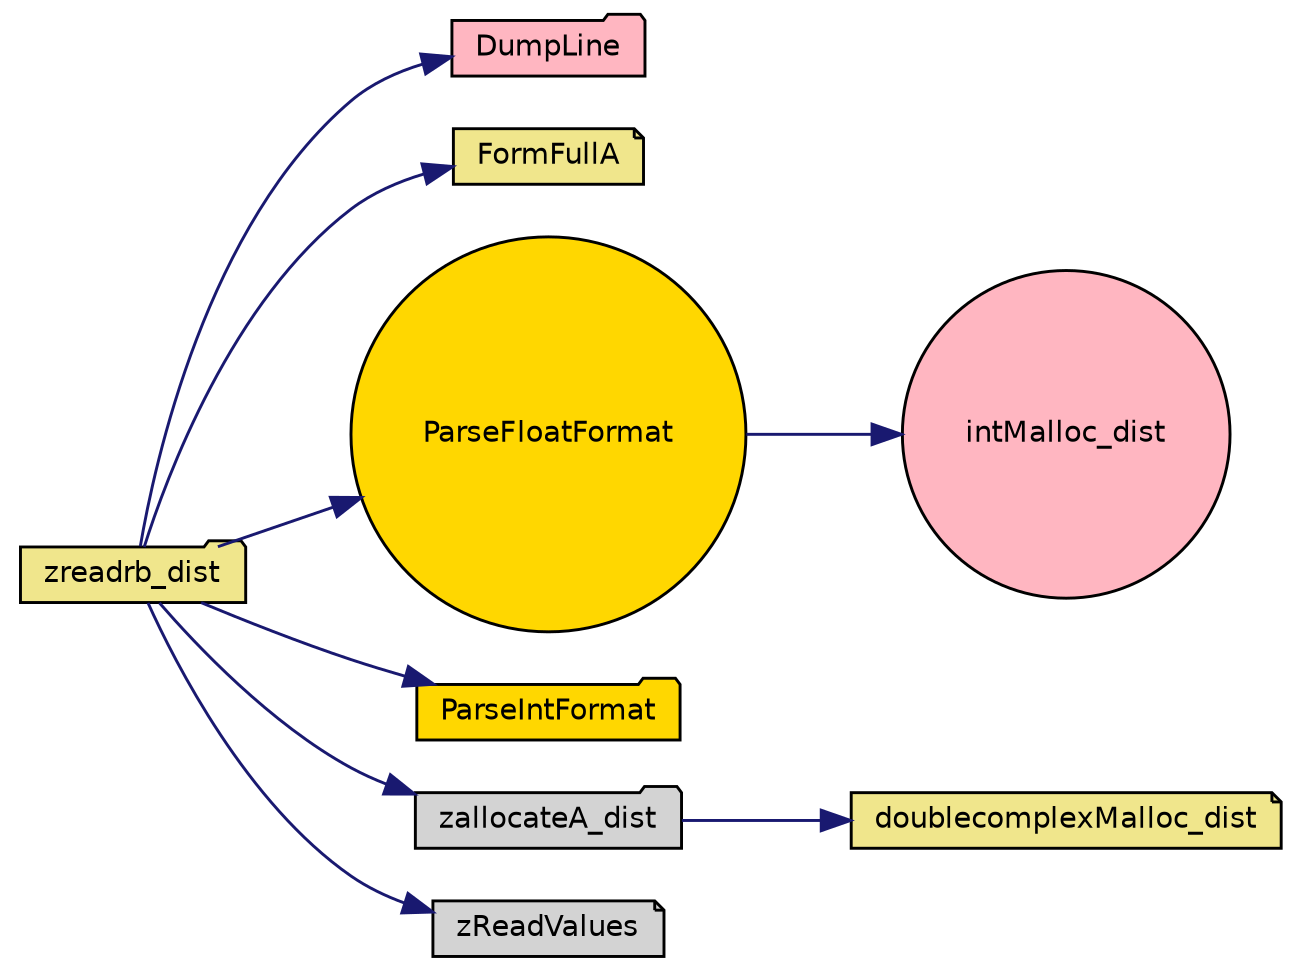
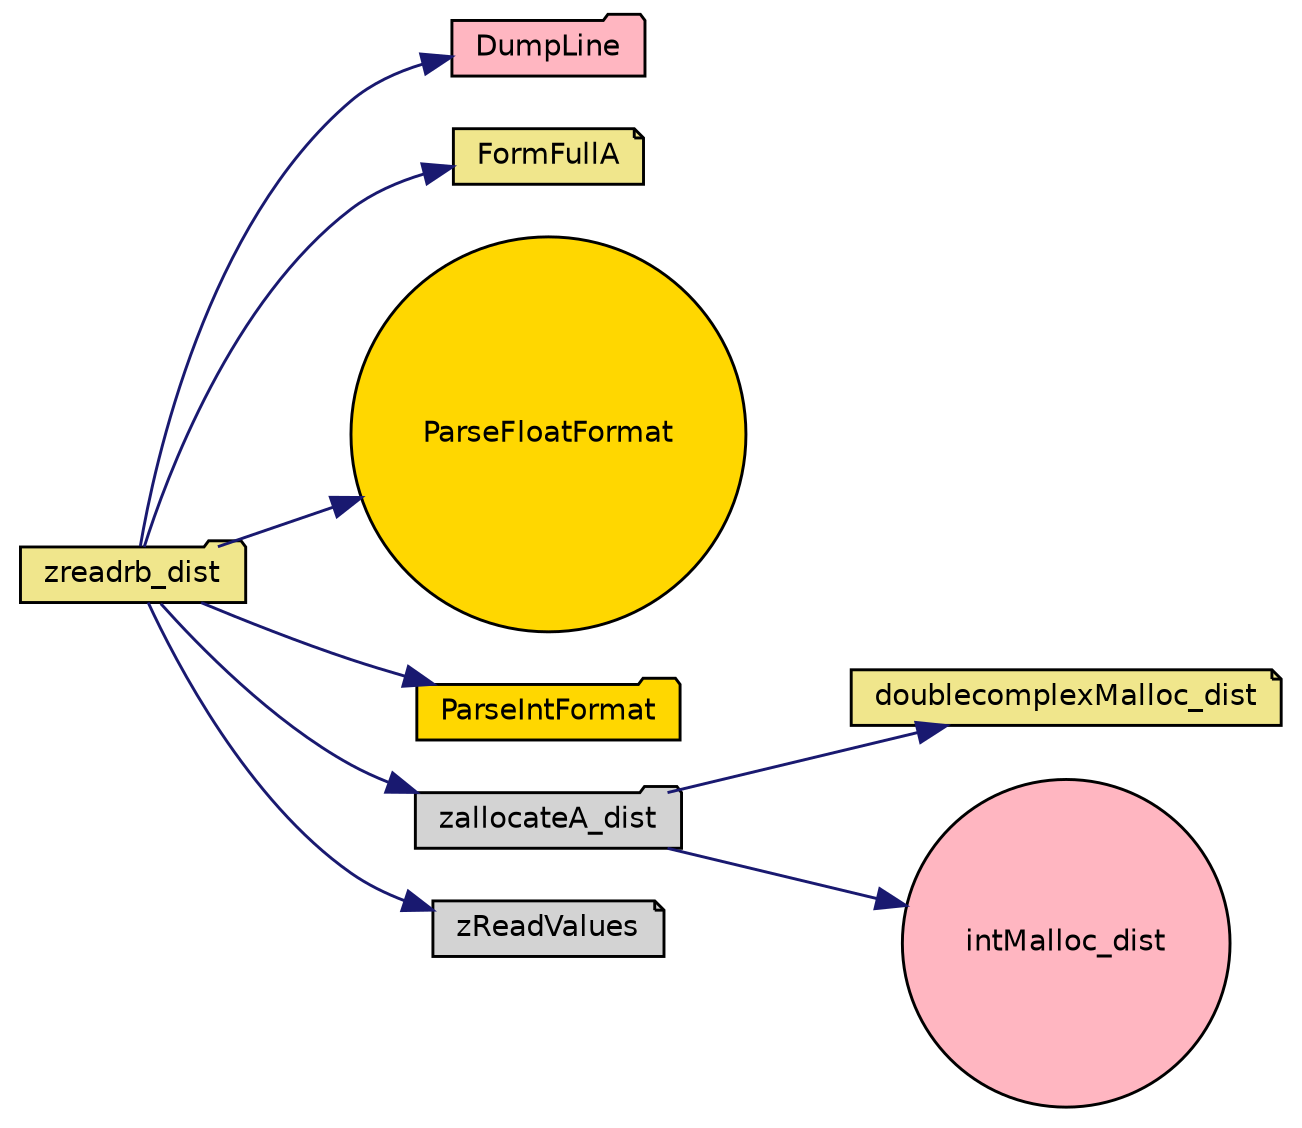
(809, 434) -> (772, 874)
